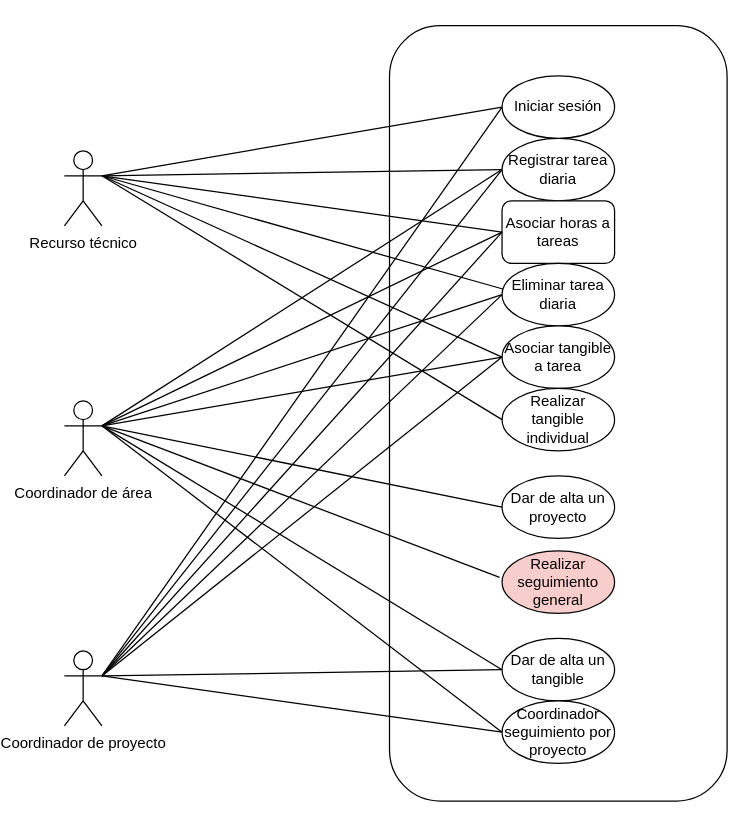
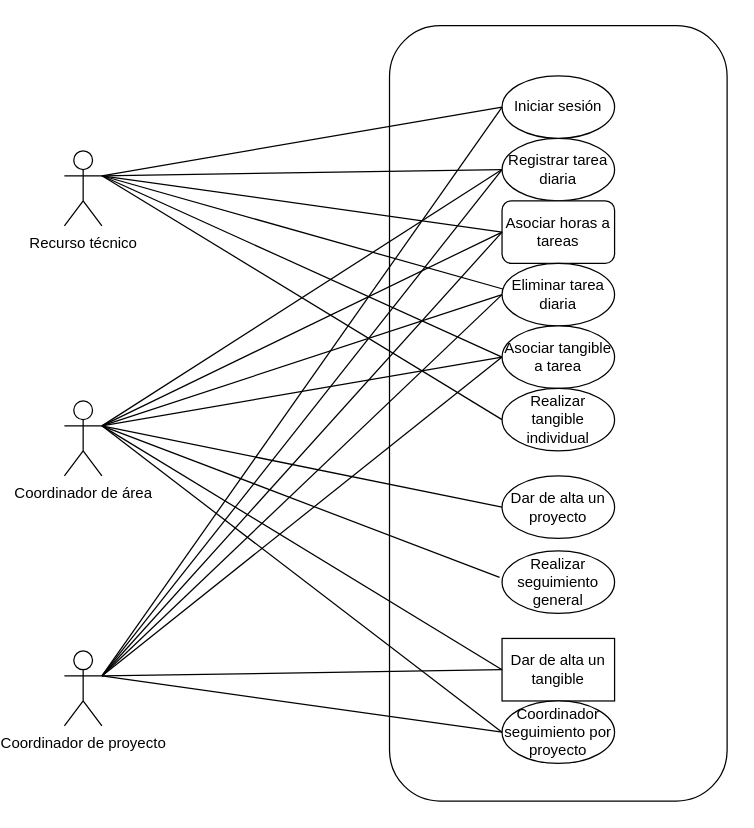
(558, 582) -> (558, 582)
(558, 669) -> (558, 669)
